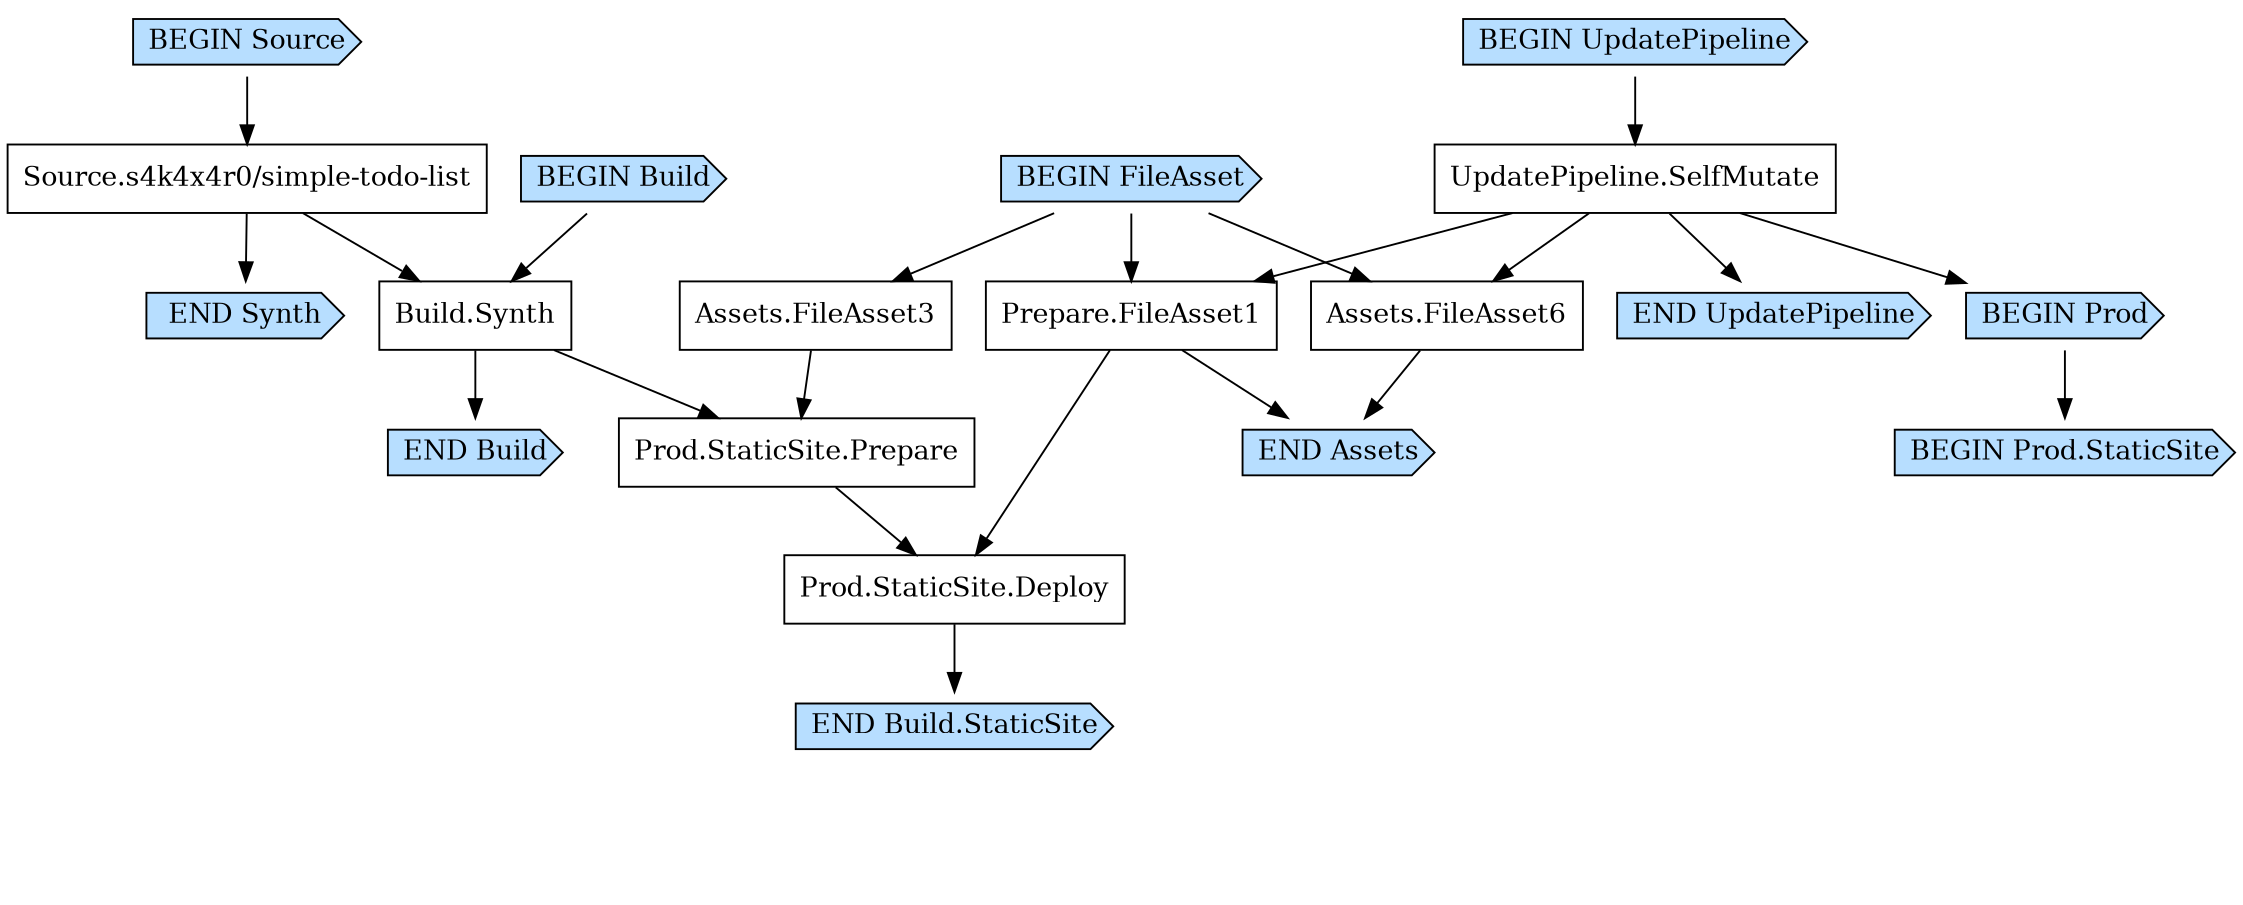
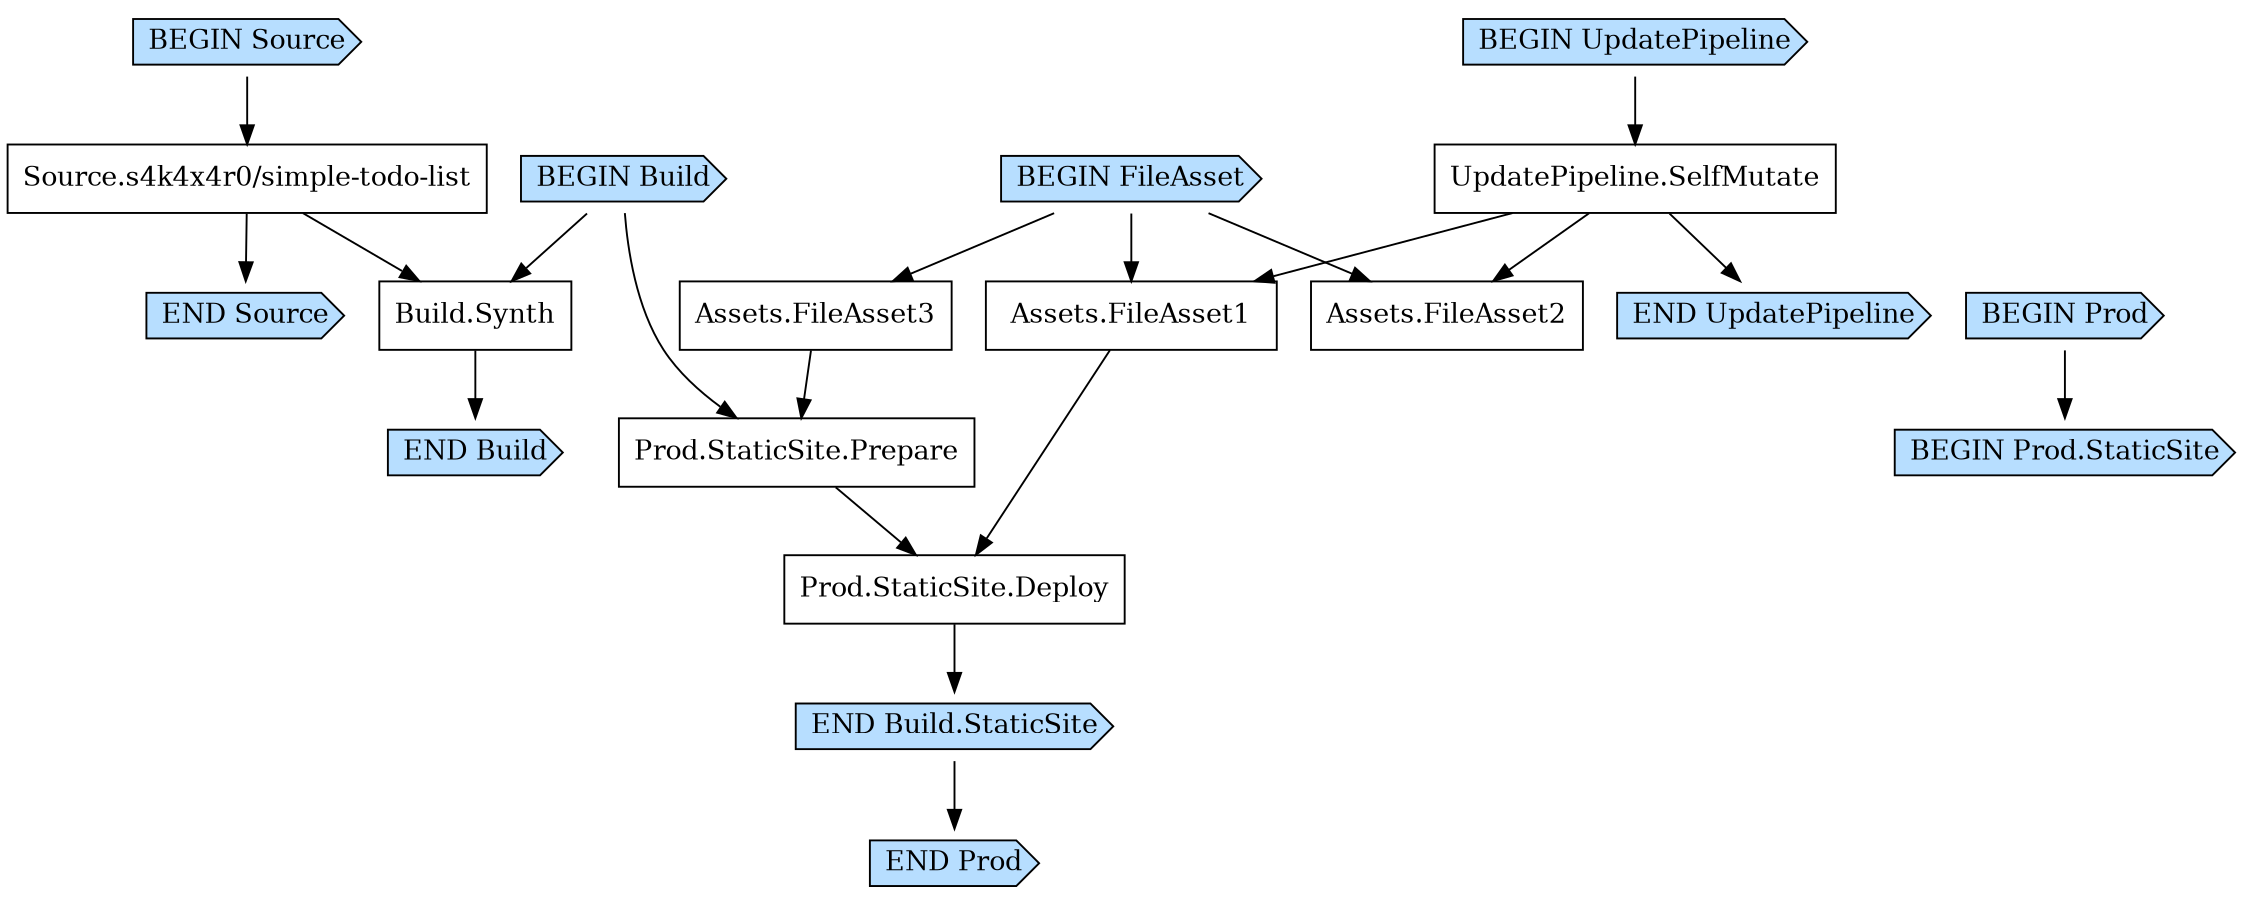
(1843, 245) -> none
(245, 316) -> (245, 316)
(1131, 316) -> (1131, 316)
(1447, 316) -> (1447, 316)
(627, 380) -> (649, 322)
(1339, 453) -> none
none -> (954, 863)
